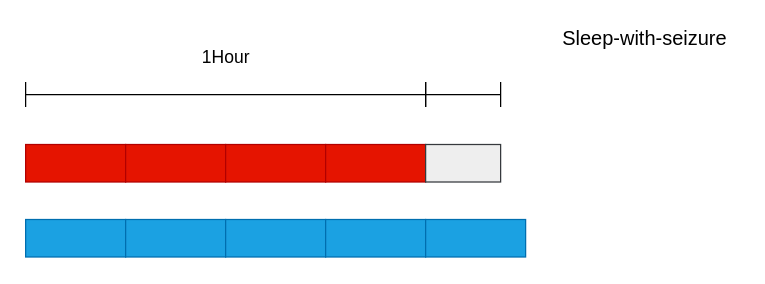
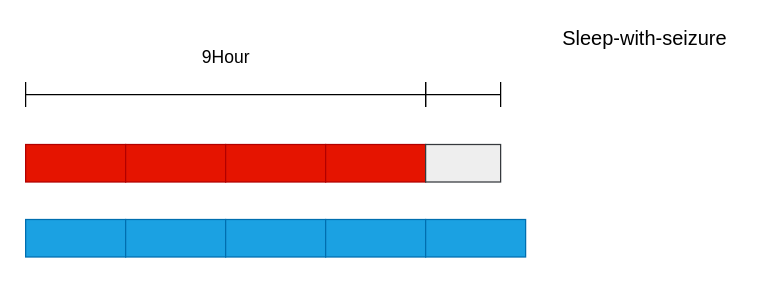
(226, 57) -> (226, 57)
